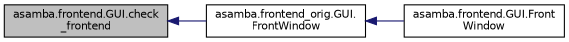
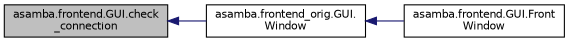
(86, 21) -> (86, 21)
(286, 21) -> (286, 21)
